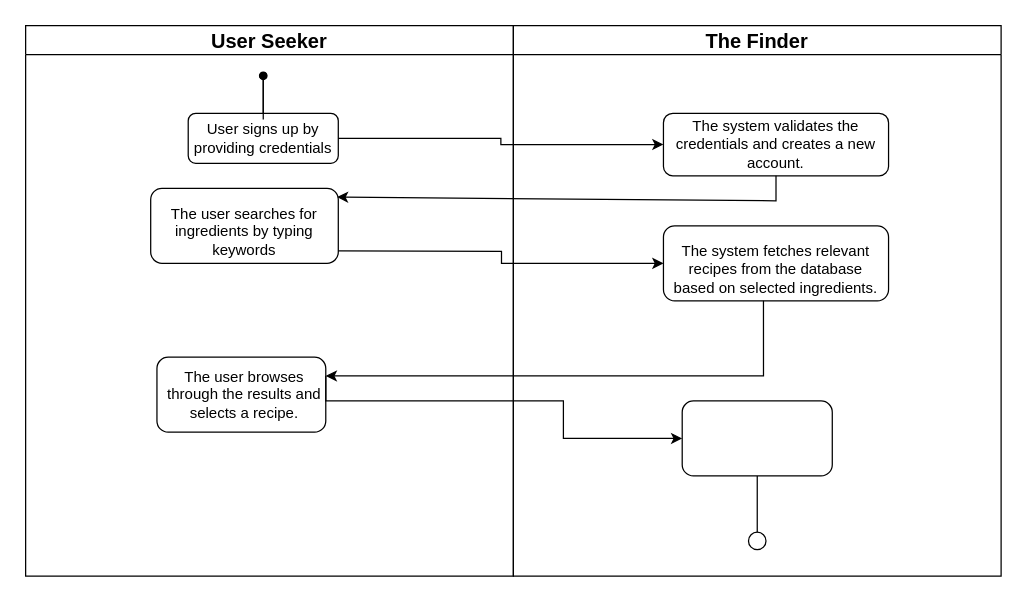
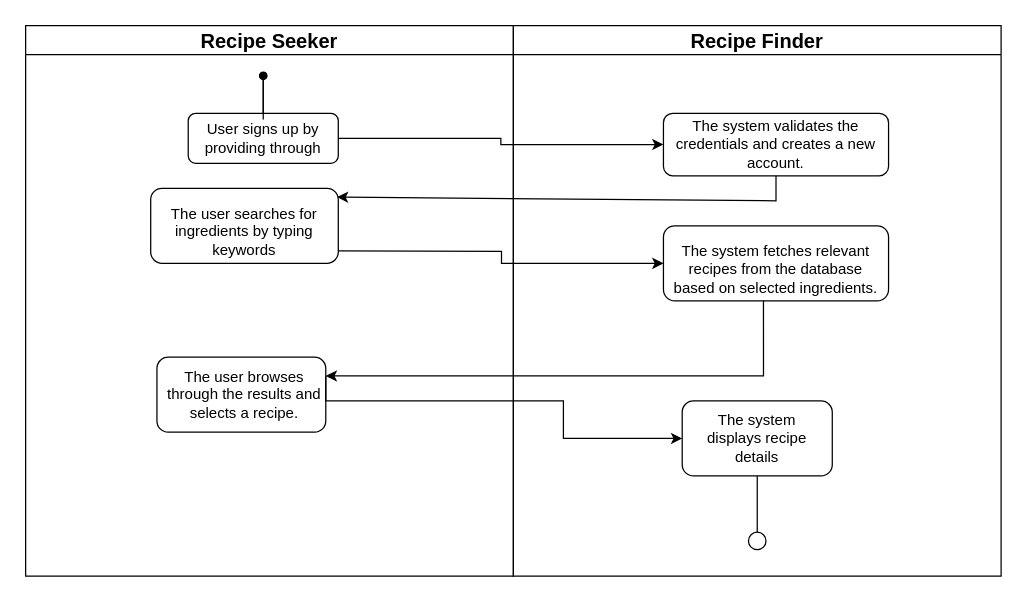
(269, 41) -> (269, 41)
(757, 41) -> (757, 41)
(263, 138) -> (263, 138)
none -> (757, 438)
